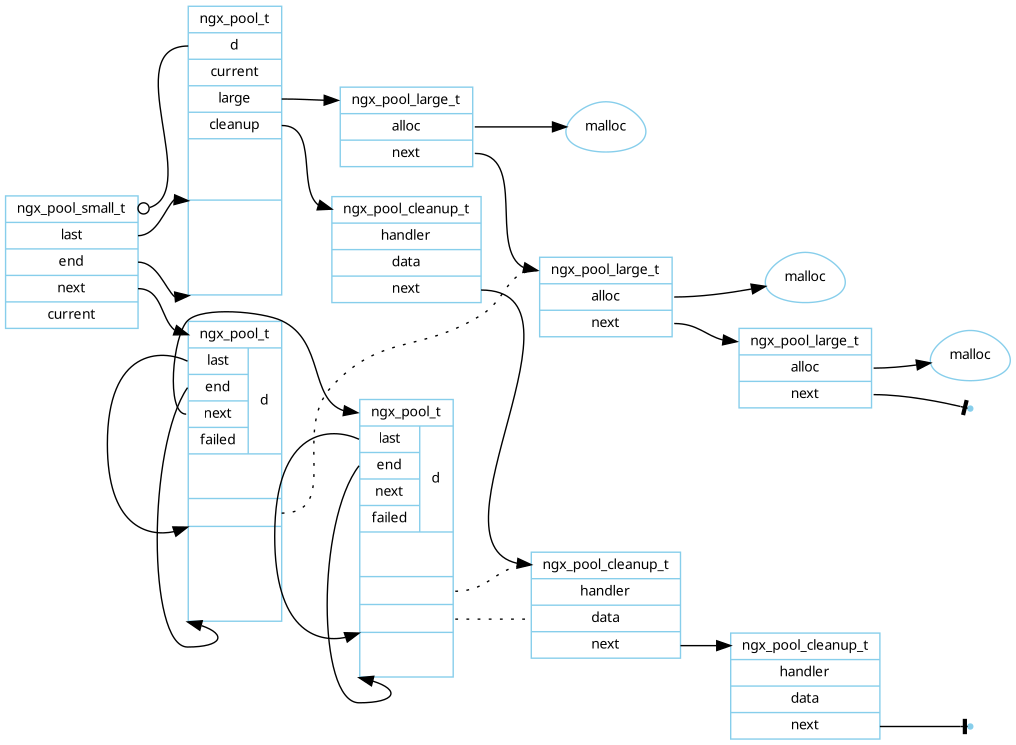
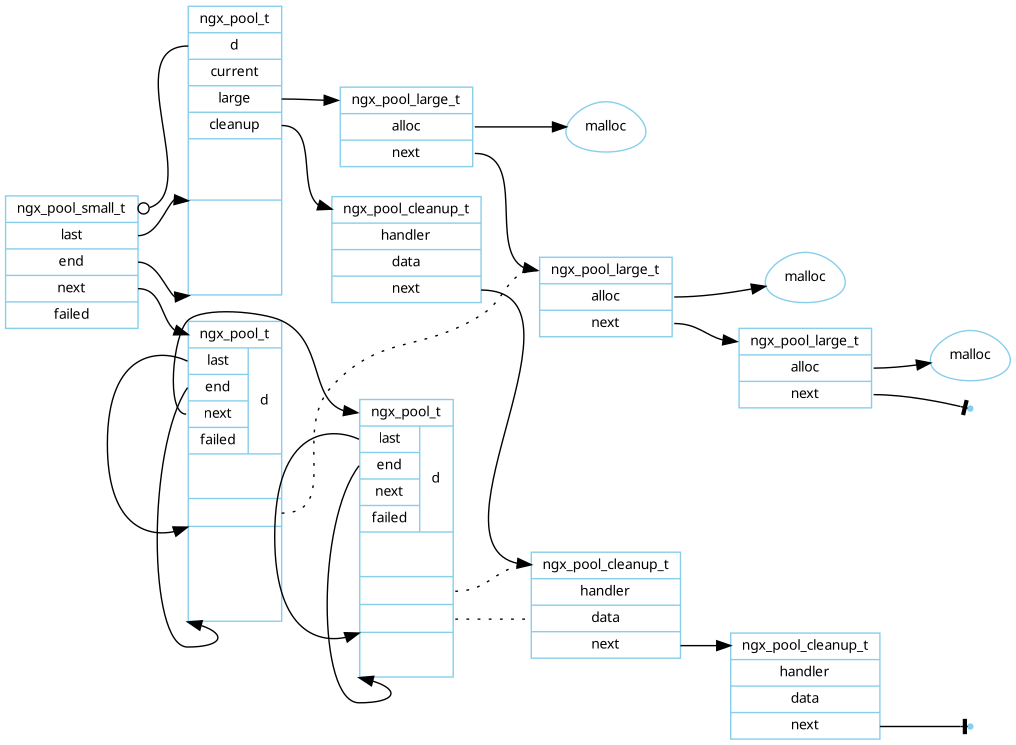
(72, 314) -> (72, 314)
